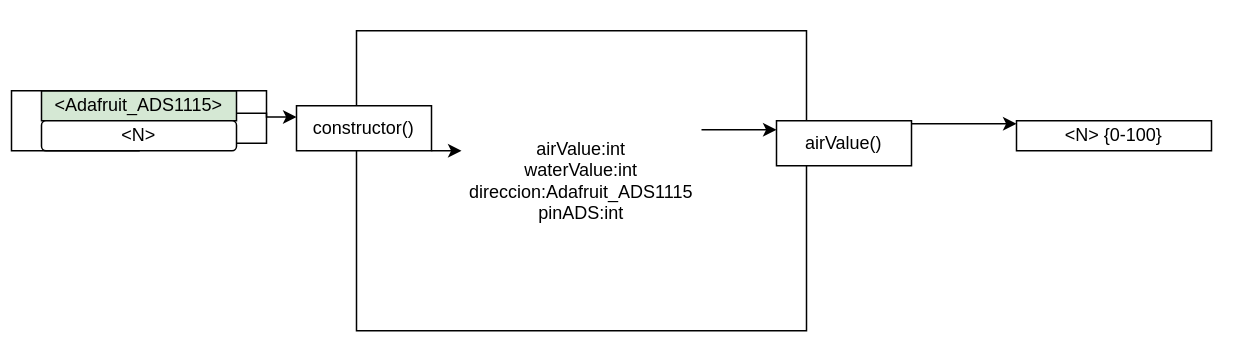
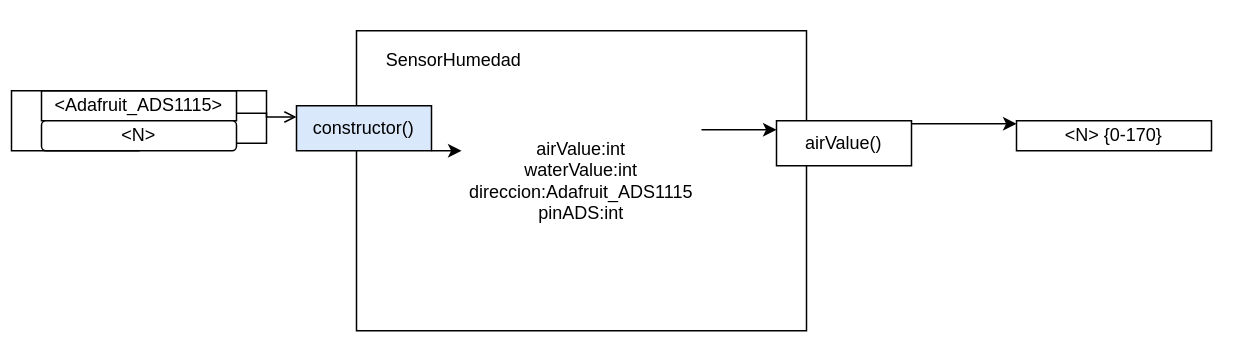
none -> (454, 61)
(139, 106) -> (139, 106)
(285, 117) -> (287, 117)
(364, 128) -> (364, 128)
(1114, 136) -> (1114, 136)
